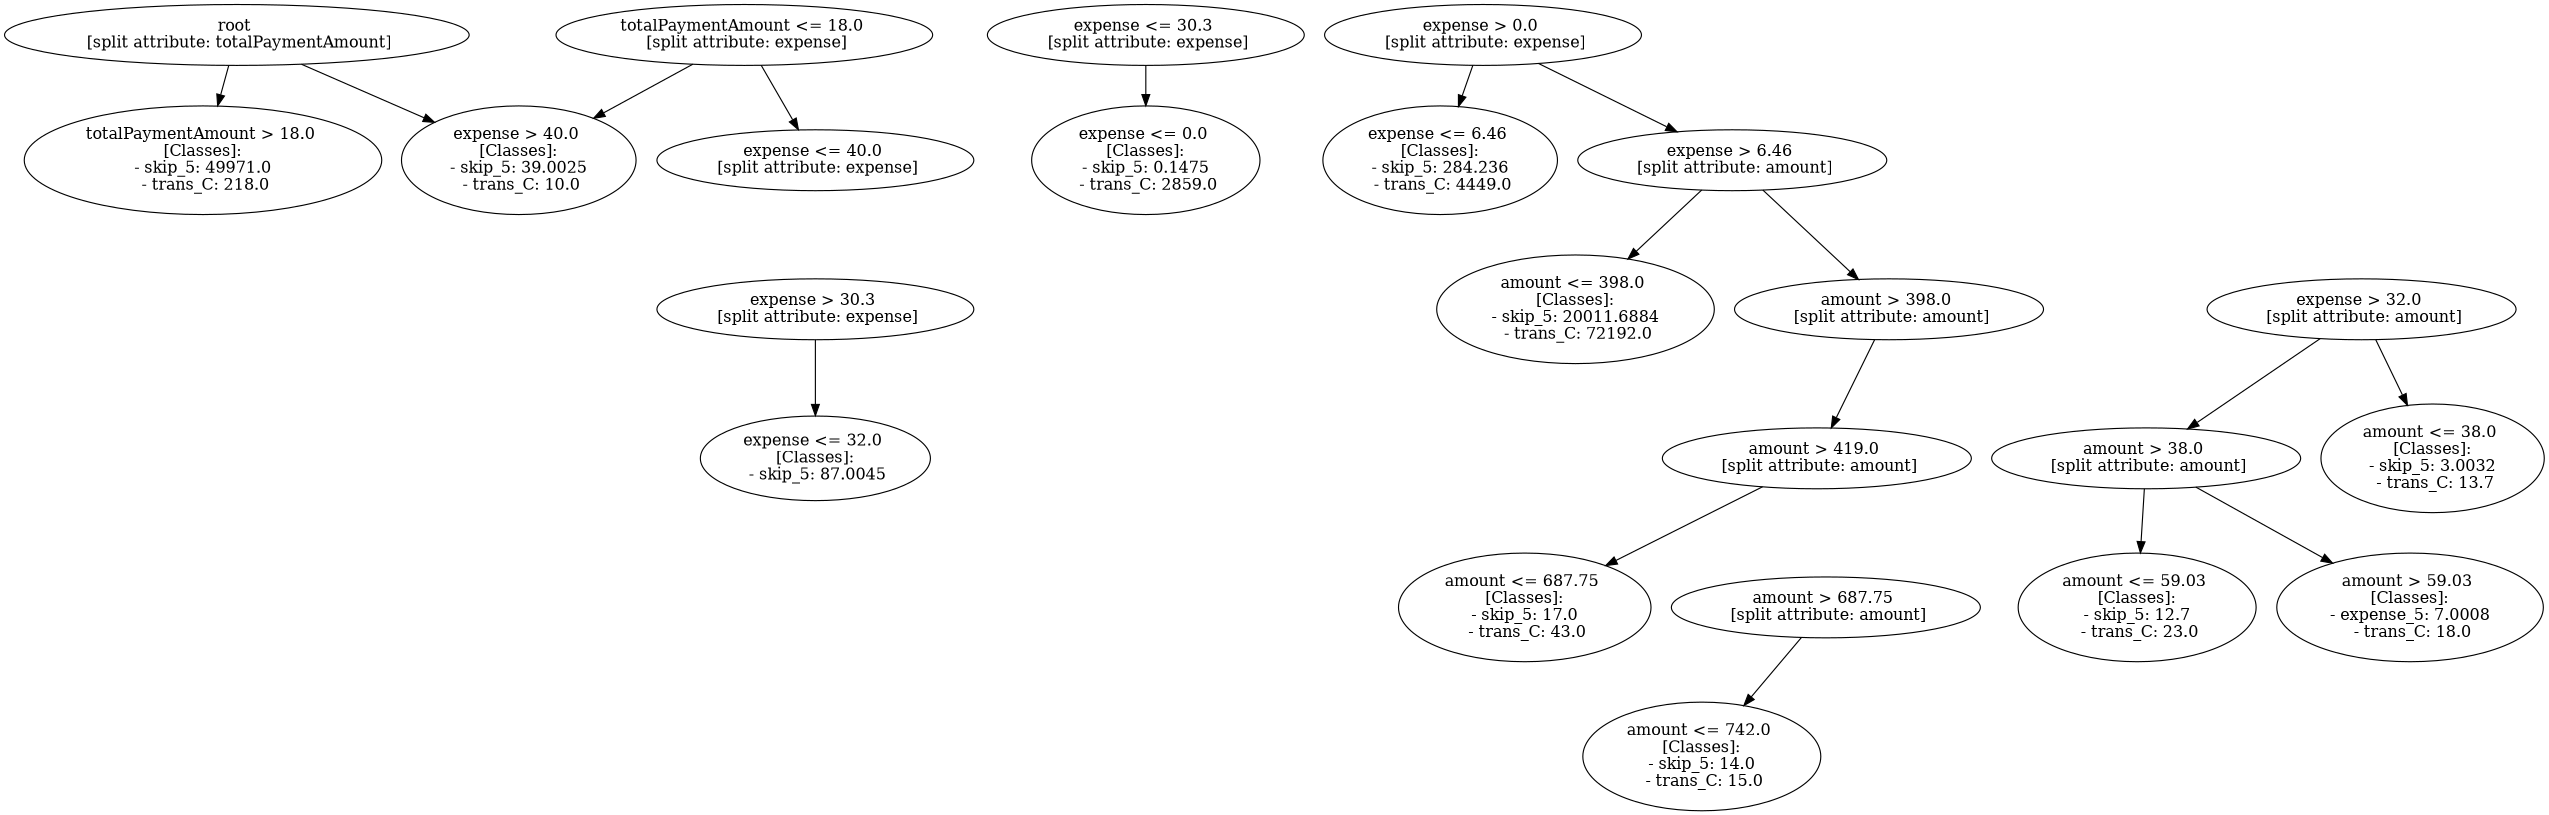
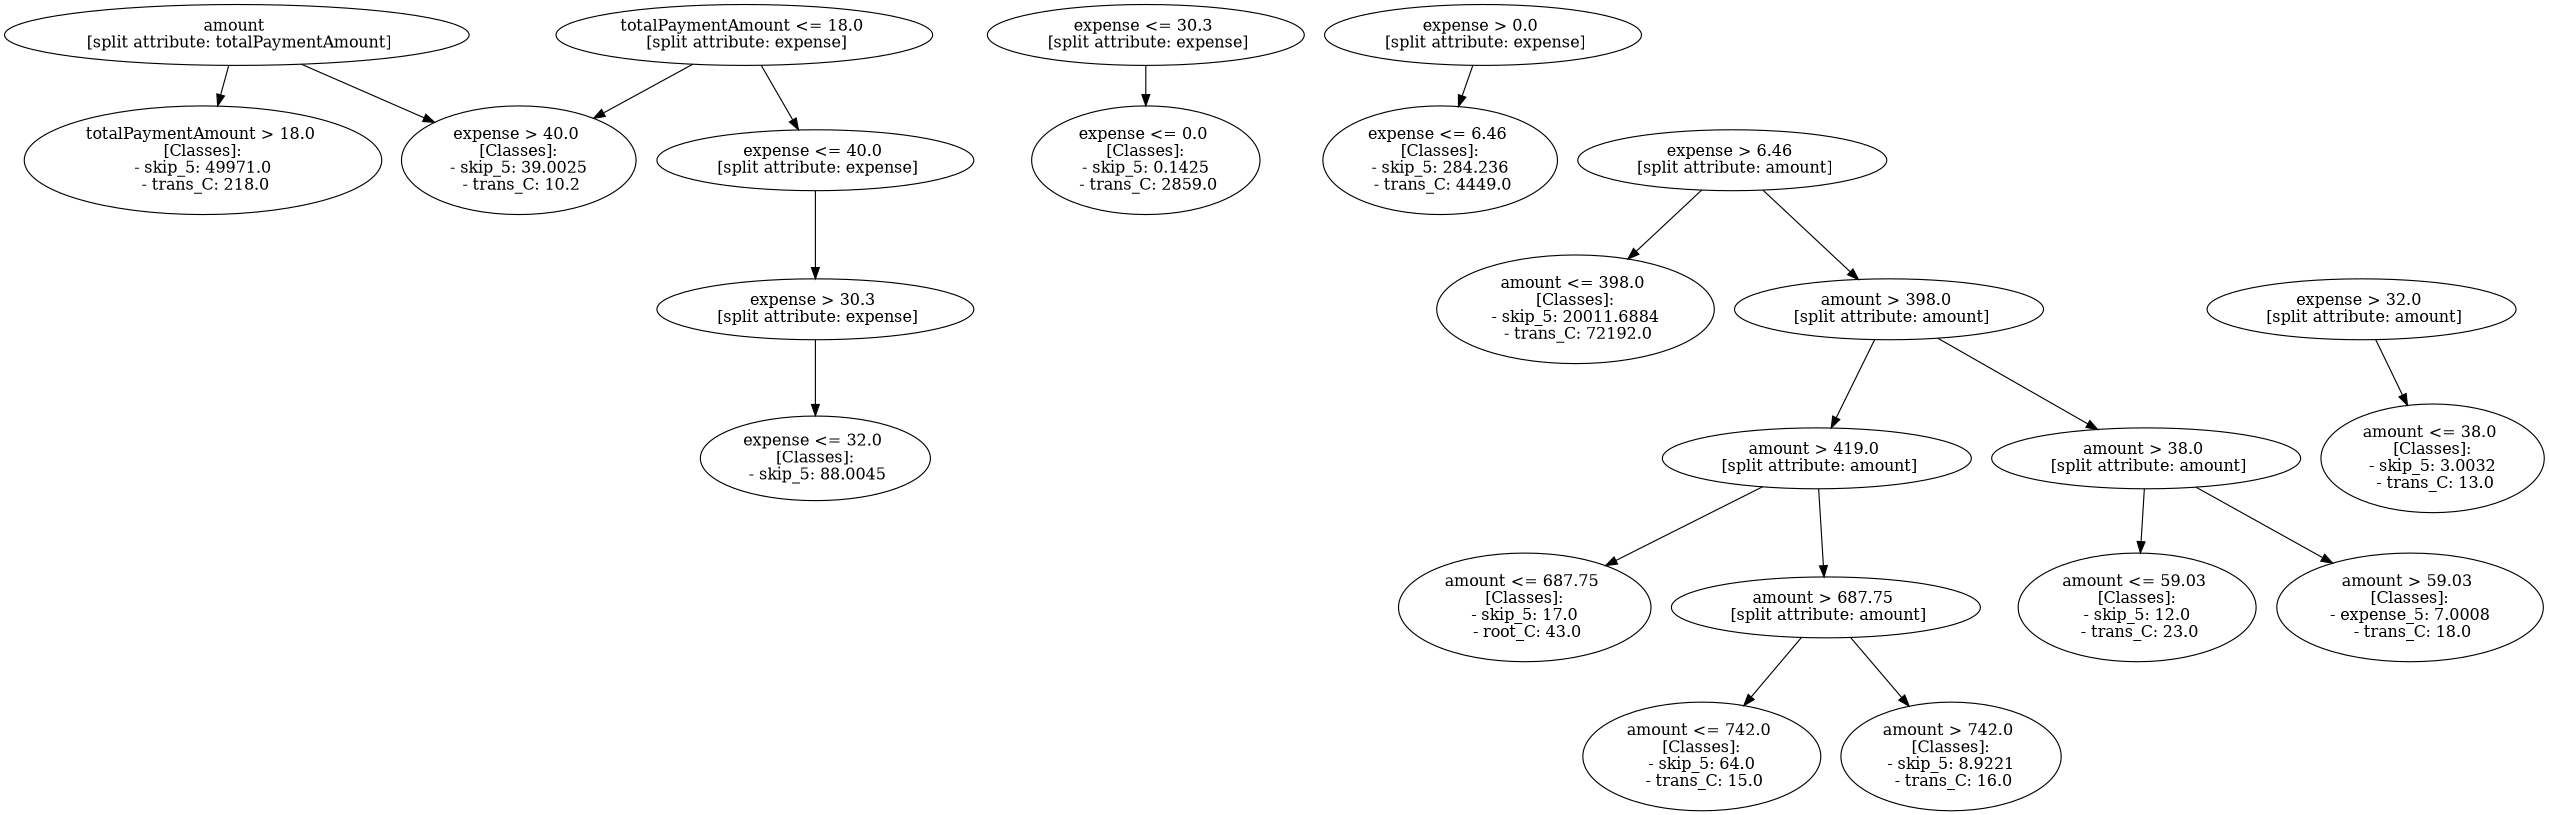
(237, 35) -> (237, 35)
(1602, 95) -> none
(519, 160) -> (519, 160)
(1146, 160) -> (1146, 160)
none -> (815, 229)
(2259, 381) -> (2013, 381)
(815, 458) -> (815, 458)
(2433, 458) -> (2433, 458)
none -> (1821, 527)
(1525, 607) -> (1525, 607)
(2137, 607) -> (2137, 607)
(1702, 756) -> (1702, 756)
none -> (1951, 756)
